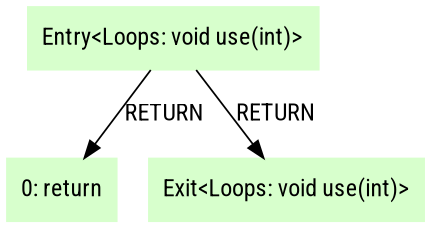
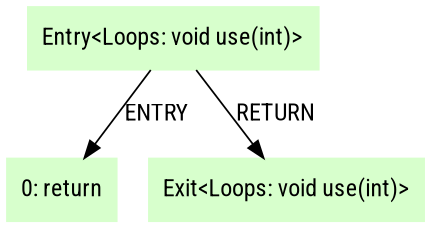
(165, 114) -> (157, 114)
